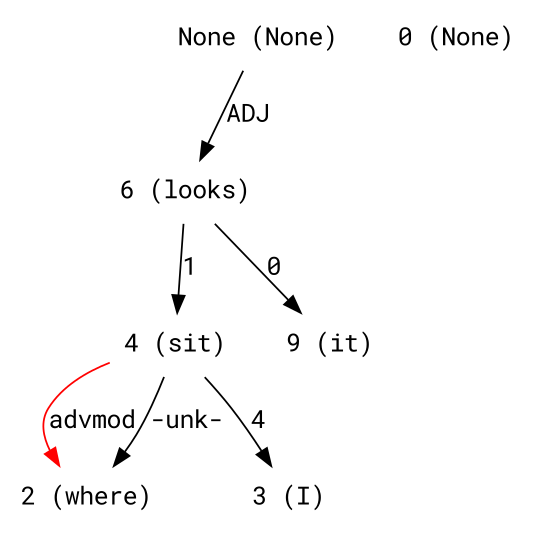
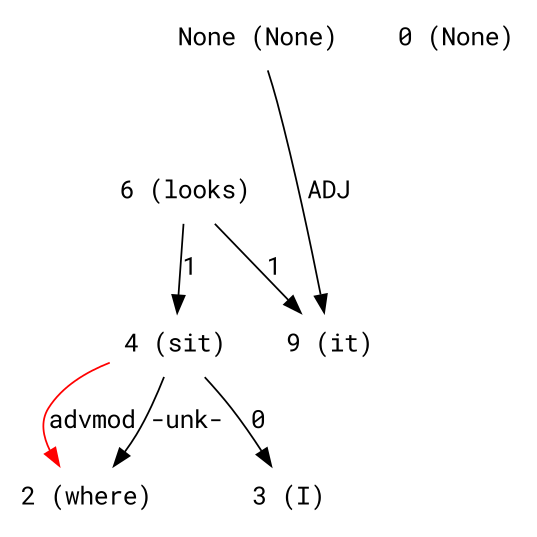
(226, 107) -> (297, 182)
(275, 268) -> (275, 268)
(259, 421) -> (259, 421)
